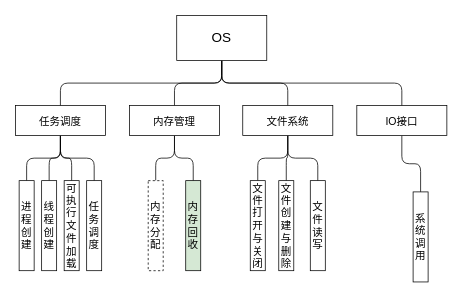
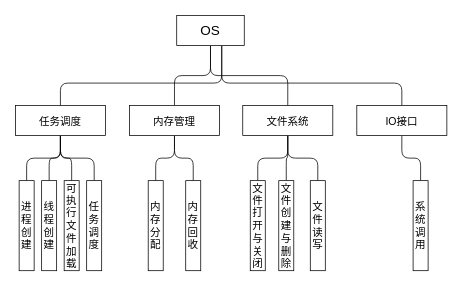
(222, 38) -> (210, 30)
(156, 225) -> (156, 225)
(193, 225) -> (193, 225)
(420, 237) -> (420, 225)
